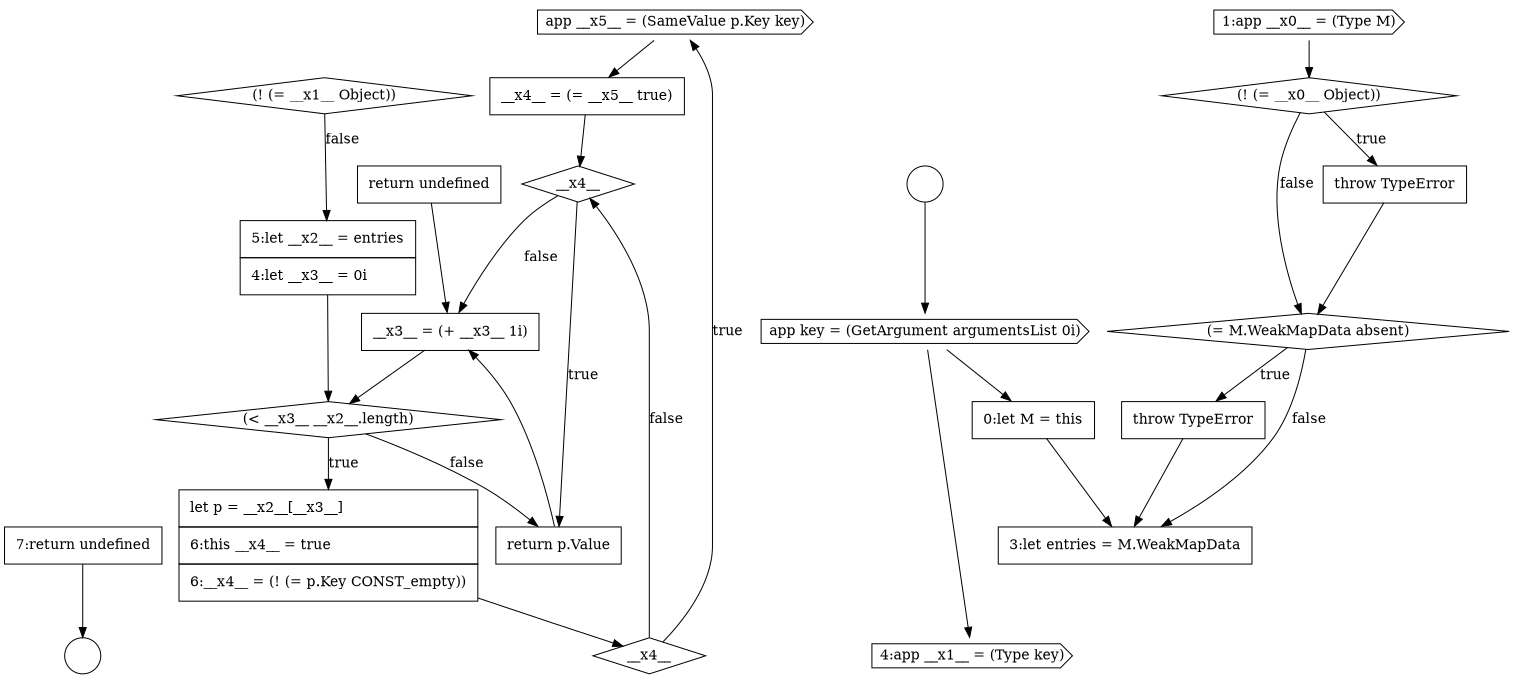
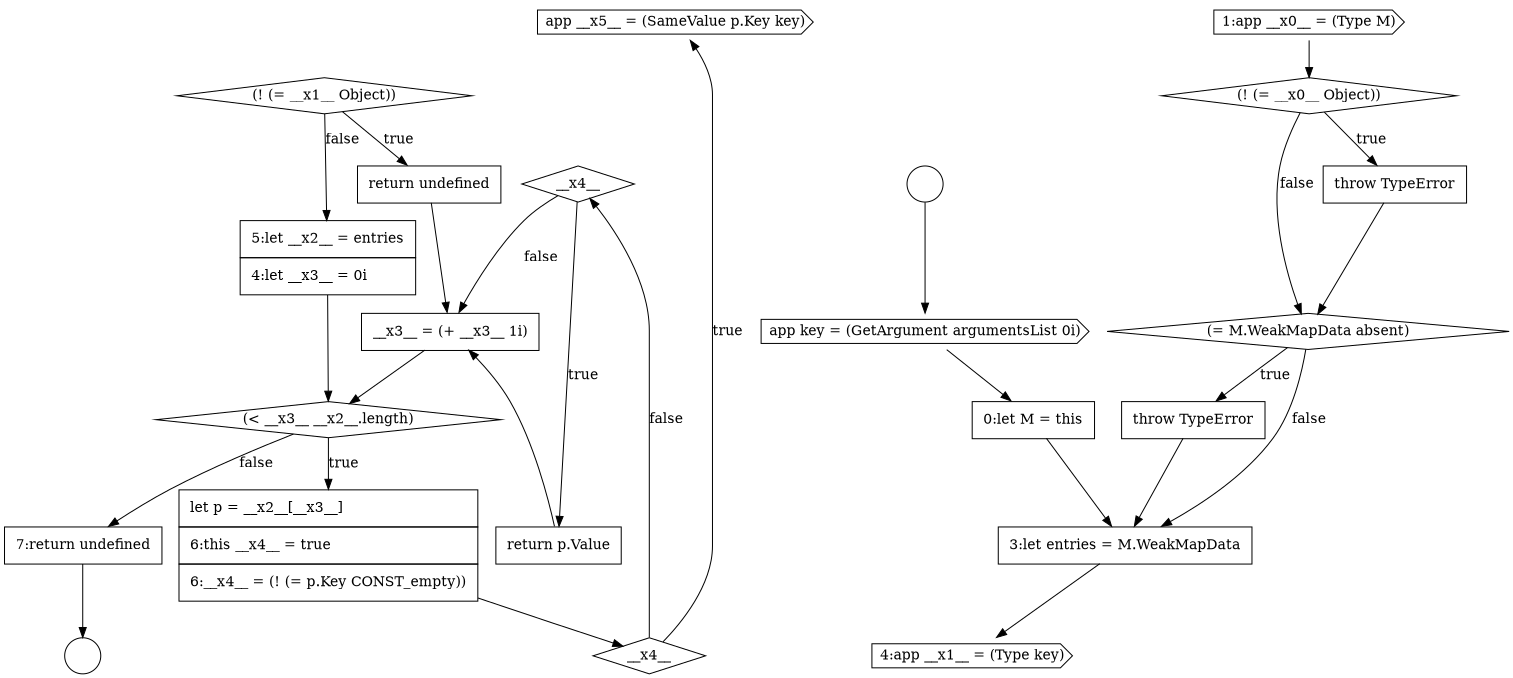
(587, 96) -> none
none -> (371, 135)
(451, 470) -> (203, 473)
(948, 488) -> (1052, 598)
